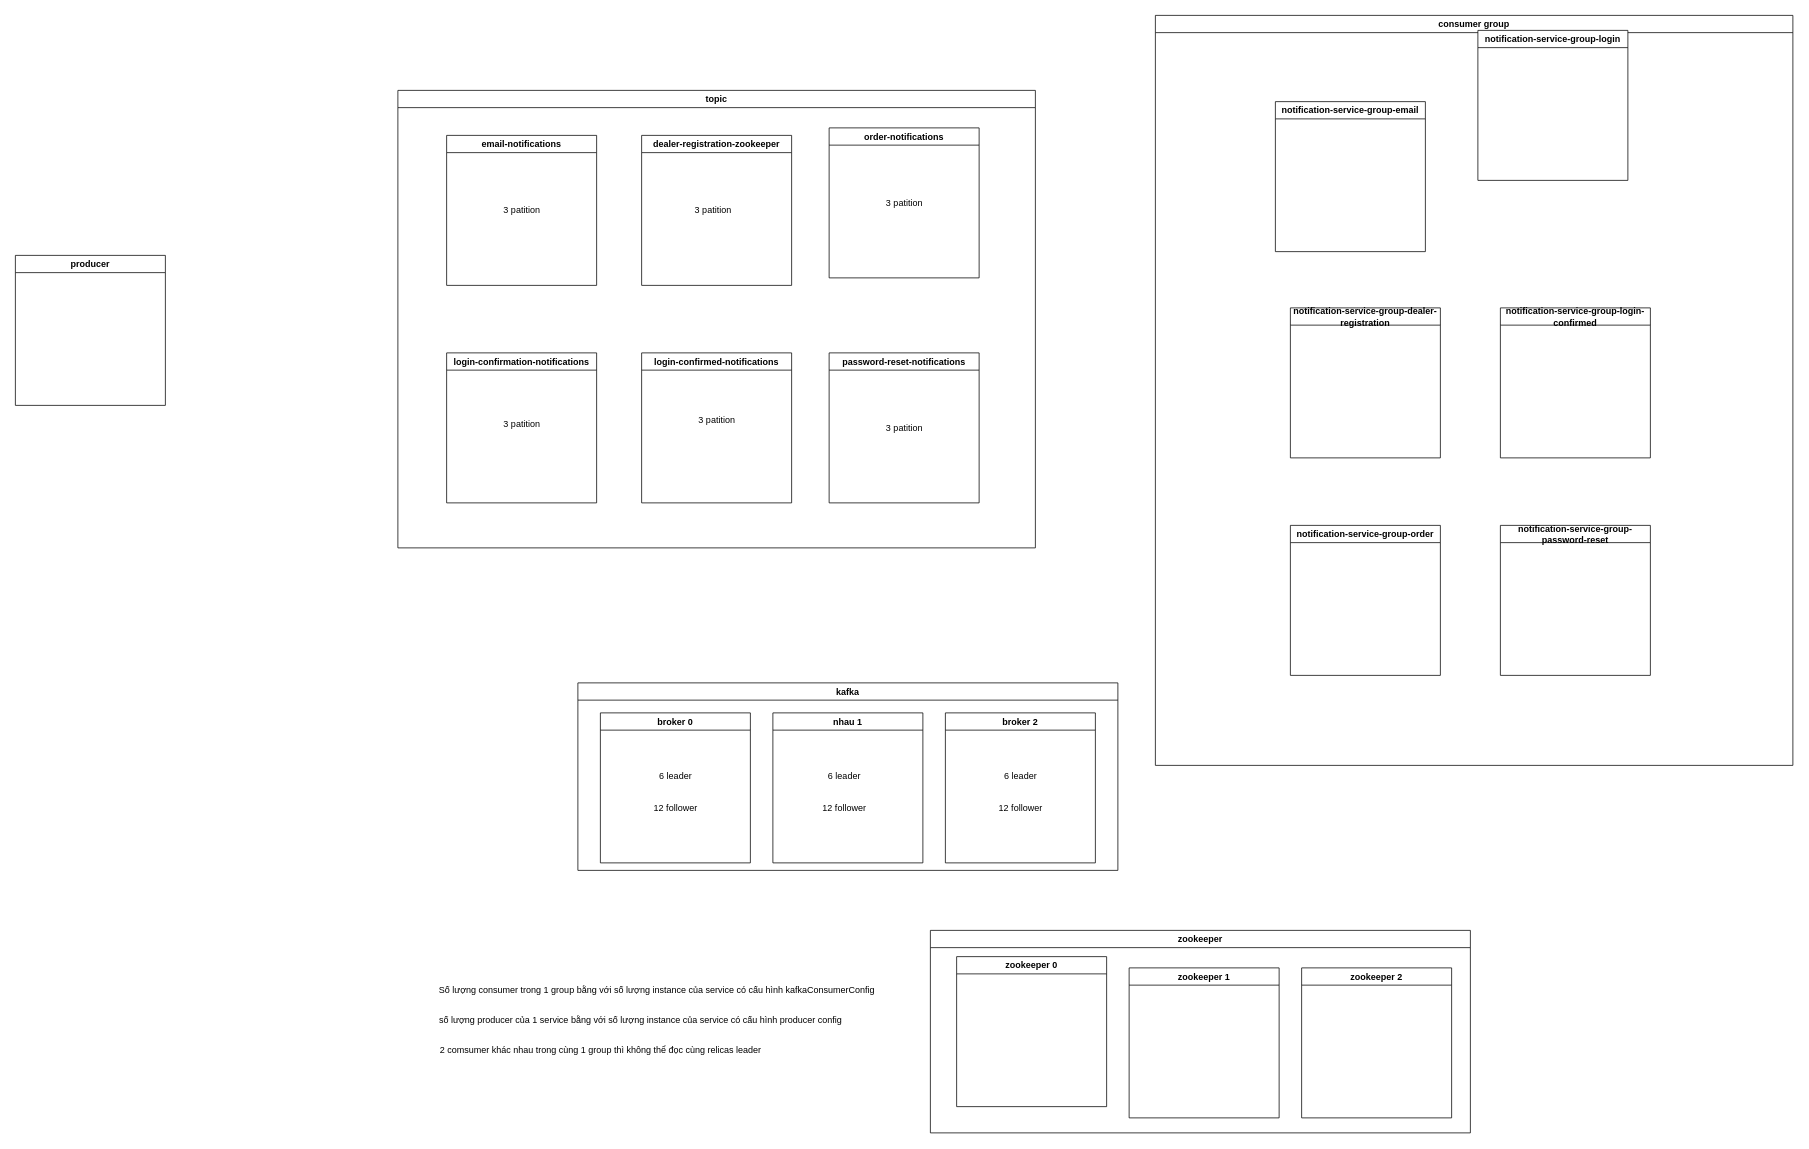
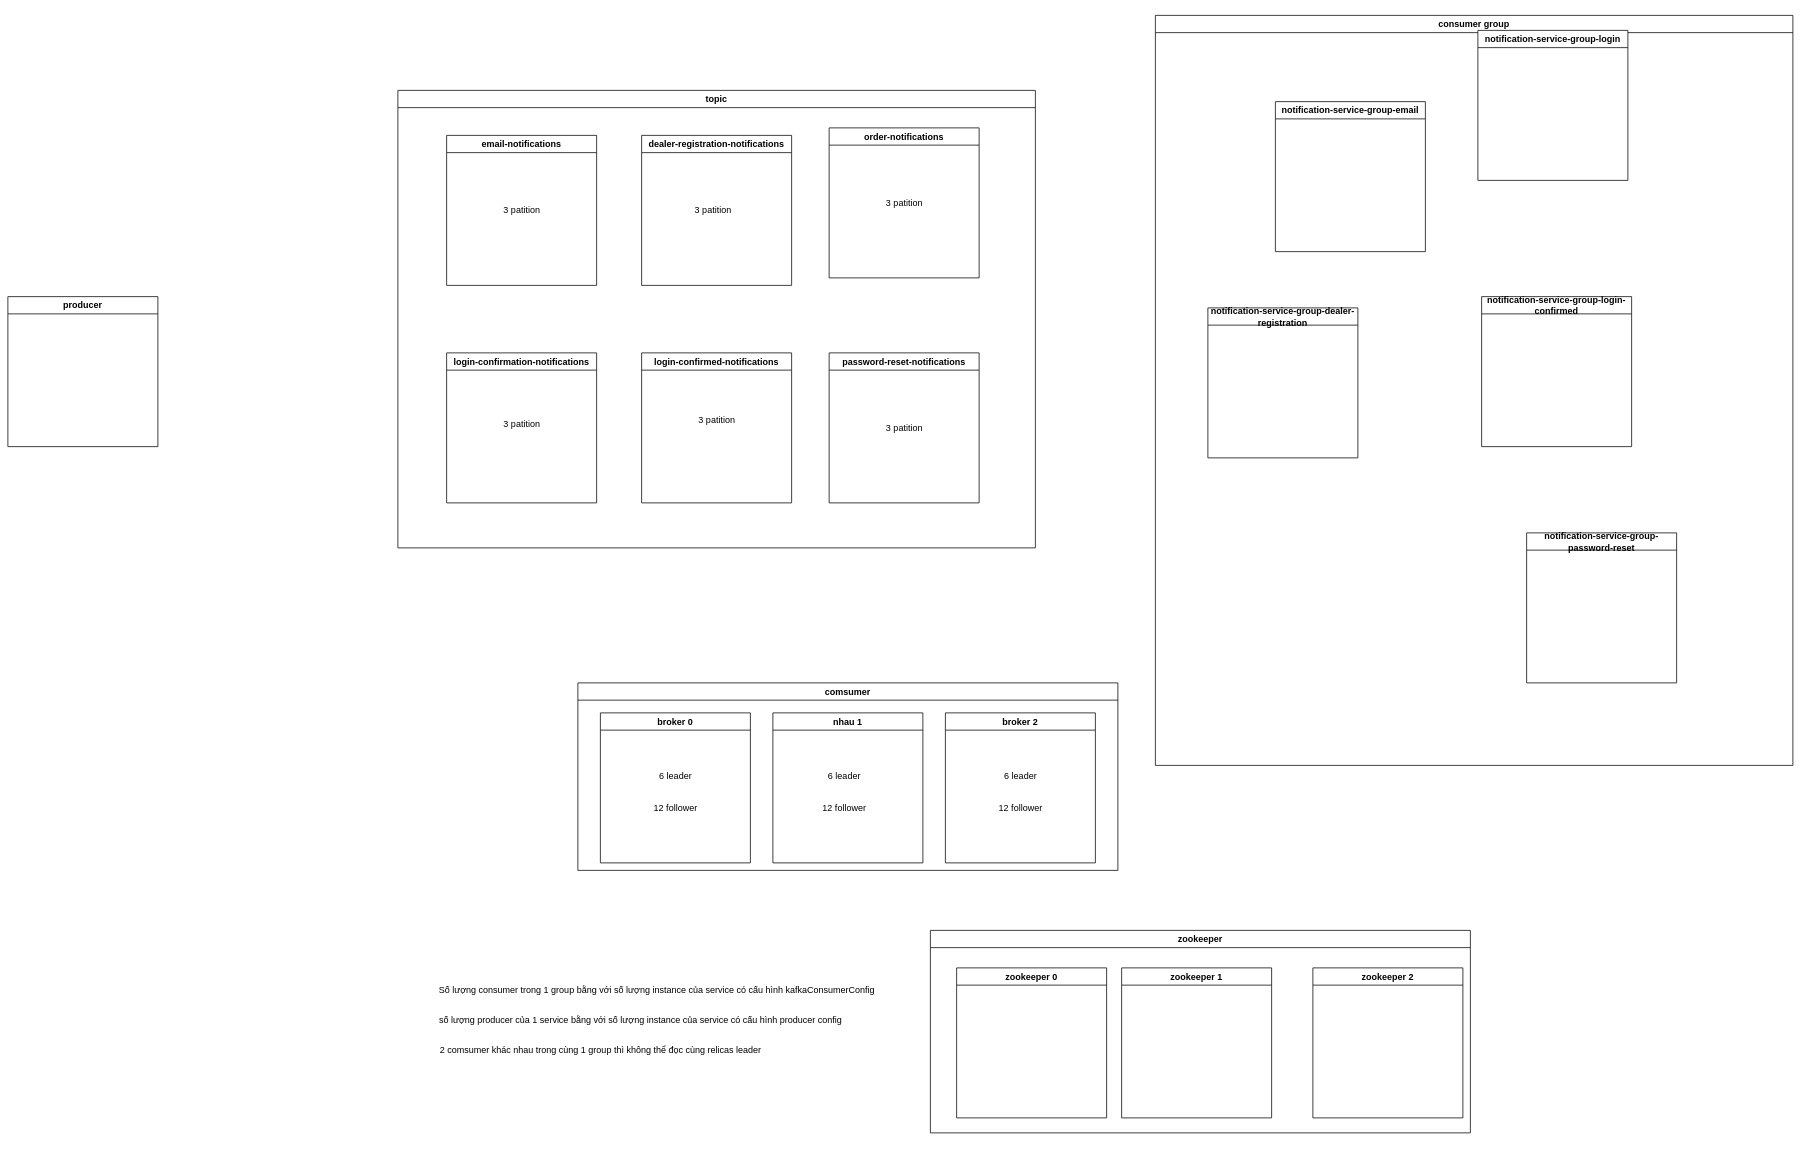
(717, 144) -> (717, 144)
(90, 330) -> (83, 372)
(1365, 383) -> (1283, 383)
(1575, 383) -> (1557, 372)
(1365, 600) -> none
(1575, 600) -> (1602, 608)
(848, 692) -> (848, 692)
(1032, 1032) -> (1032, 1043)
(1204, 1043) -> (1197, 1043)
(1377, 1043) -> (1388, 1043)
